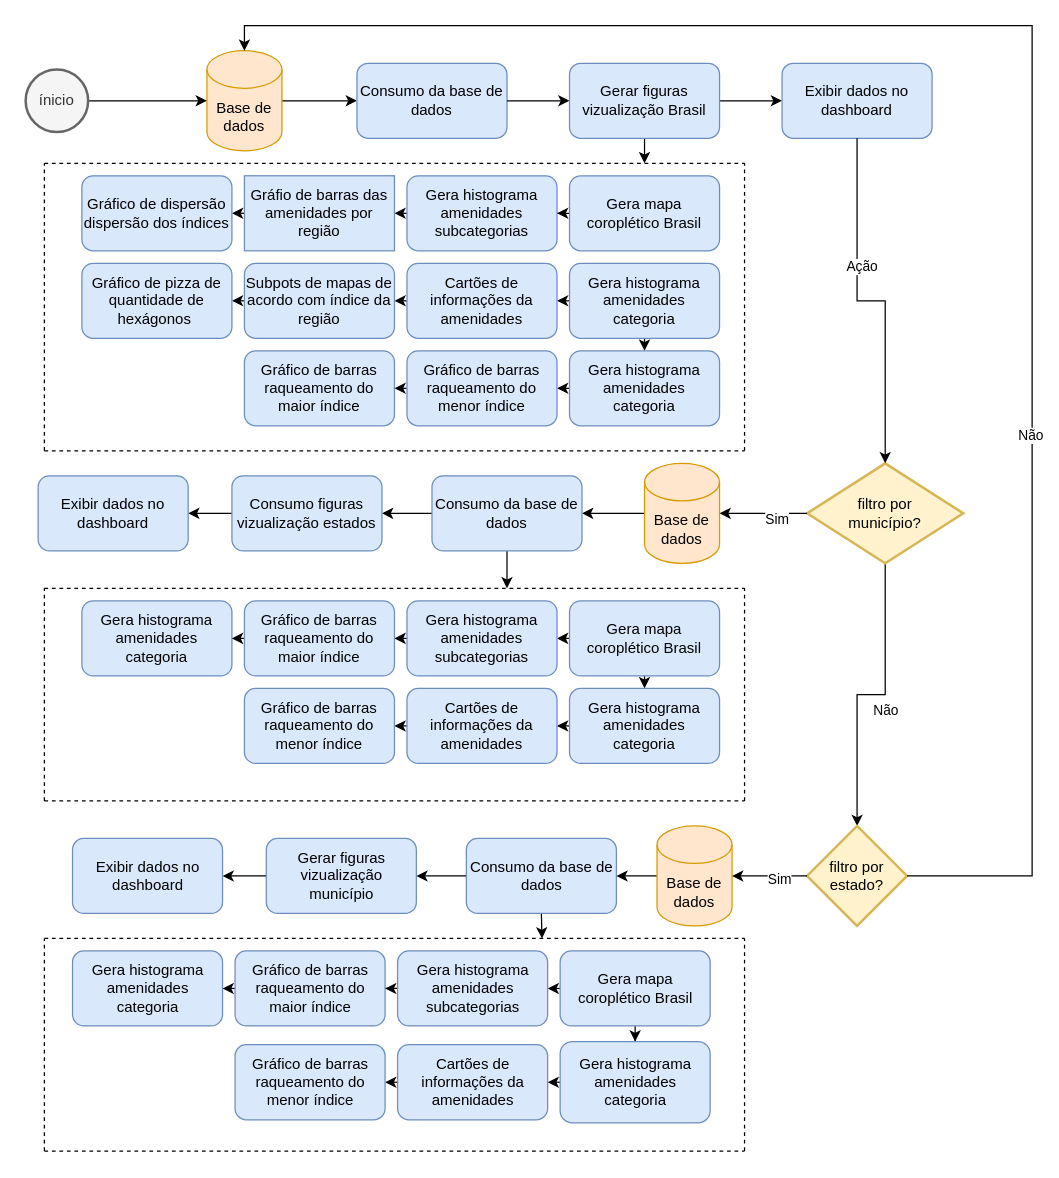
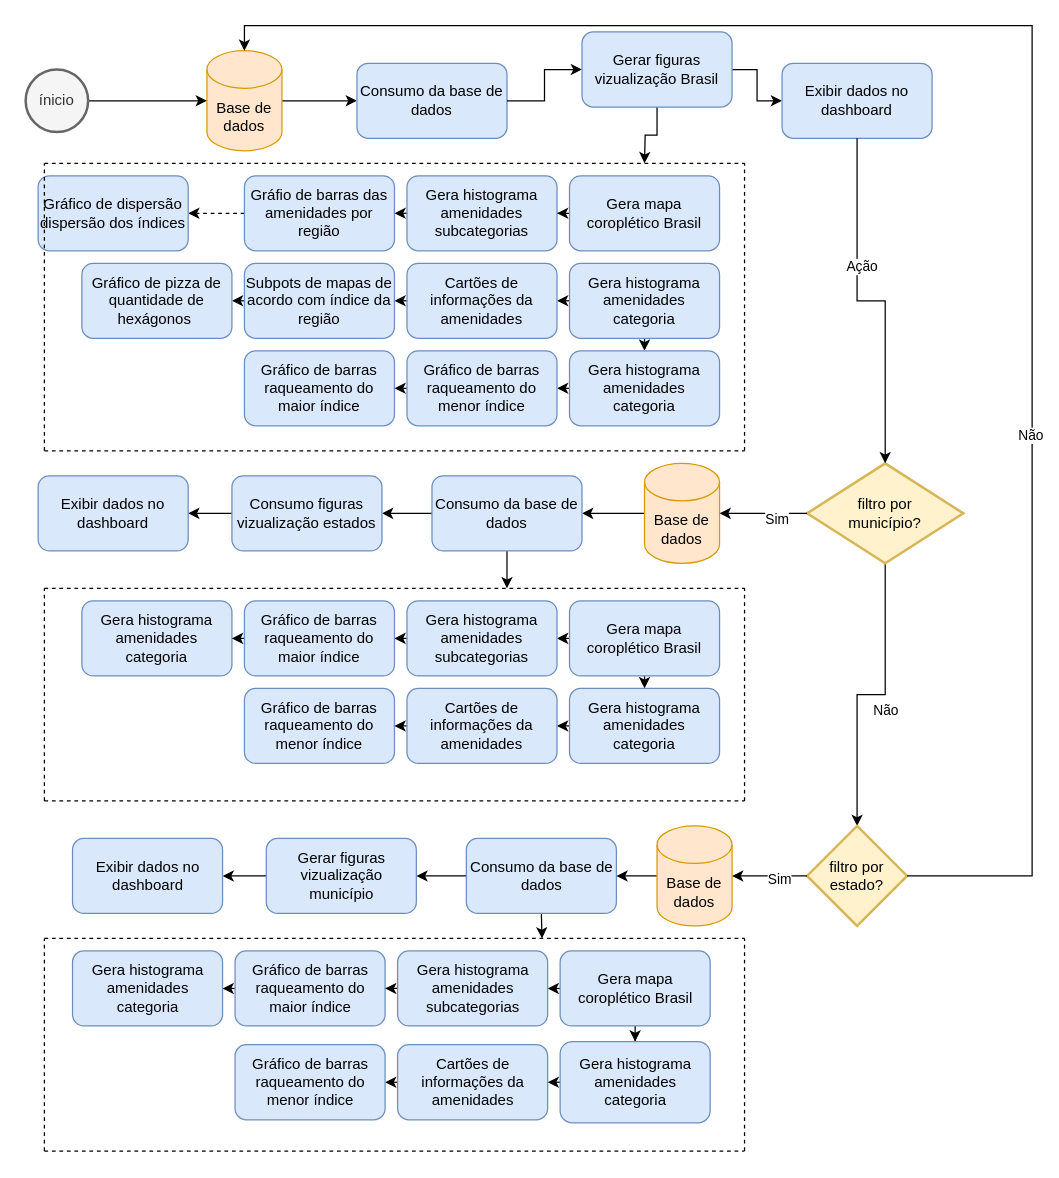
(644, 101) -> (657, 69)
(157, 213) -> (113, 213)
(319, 213) -> (319, 213)
